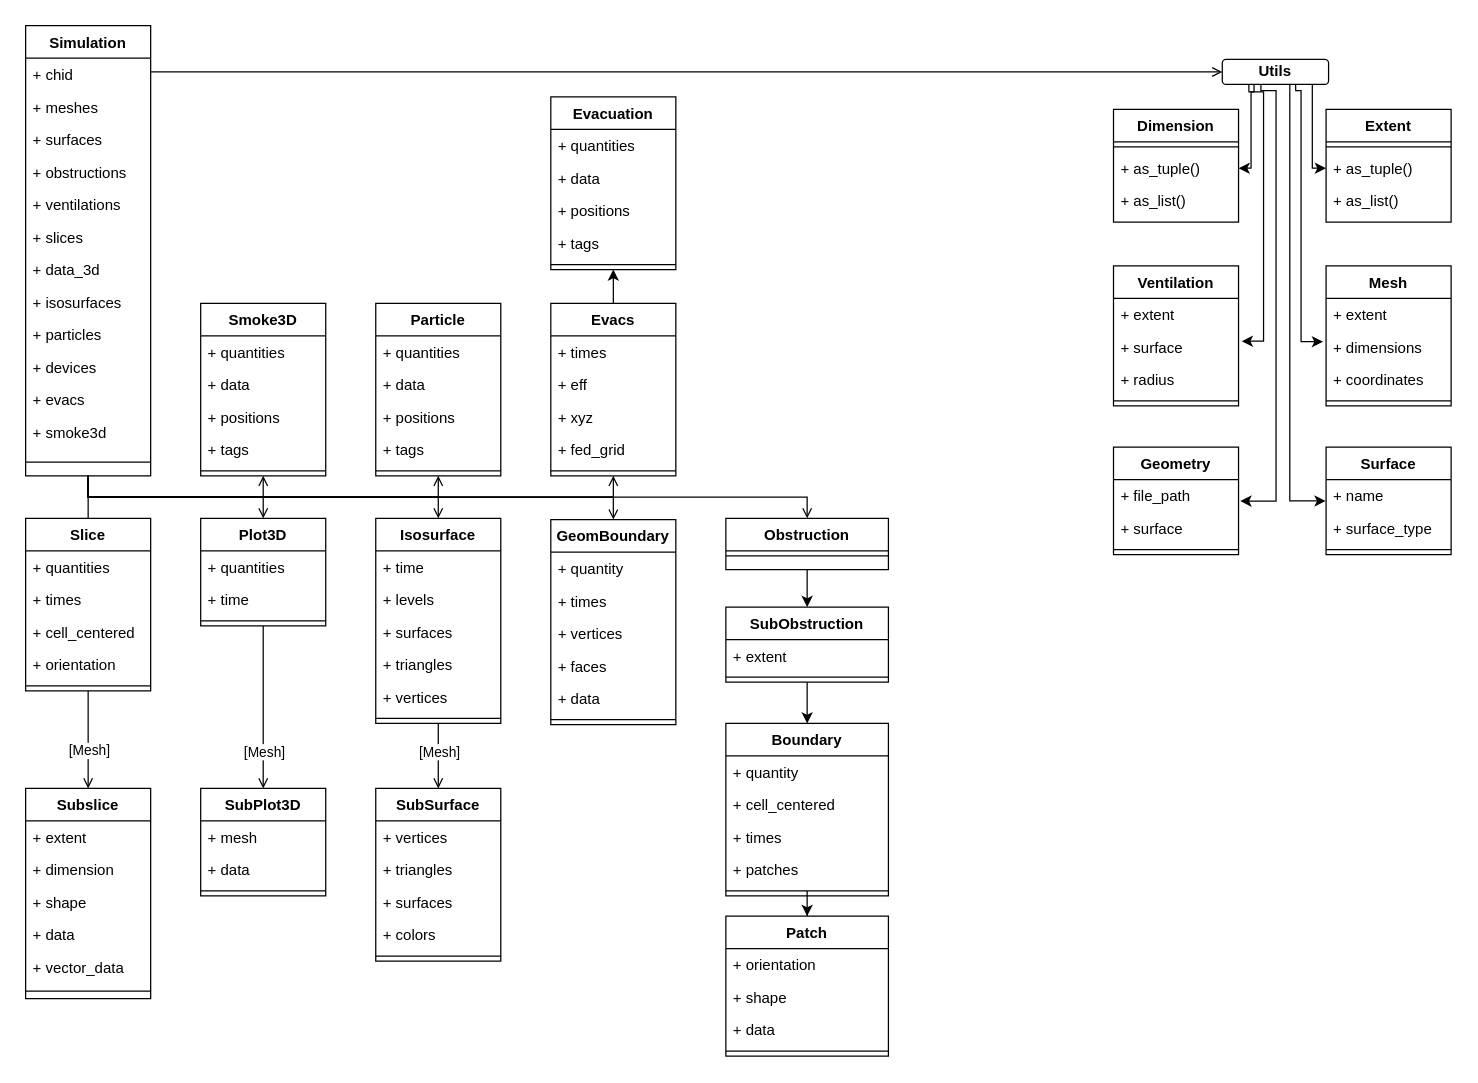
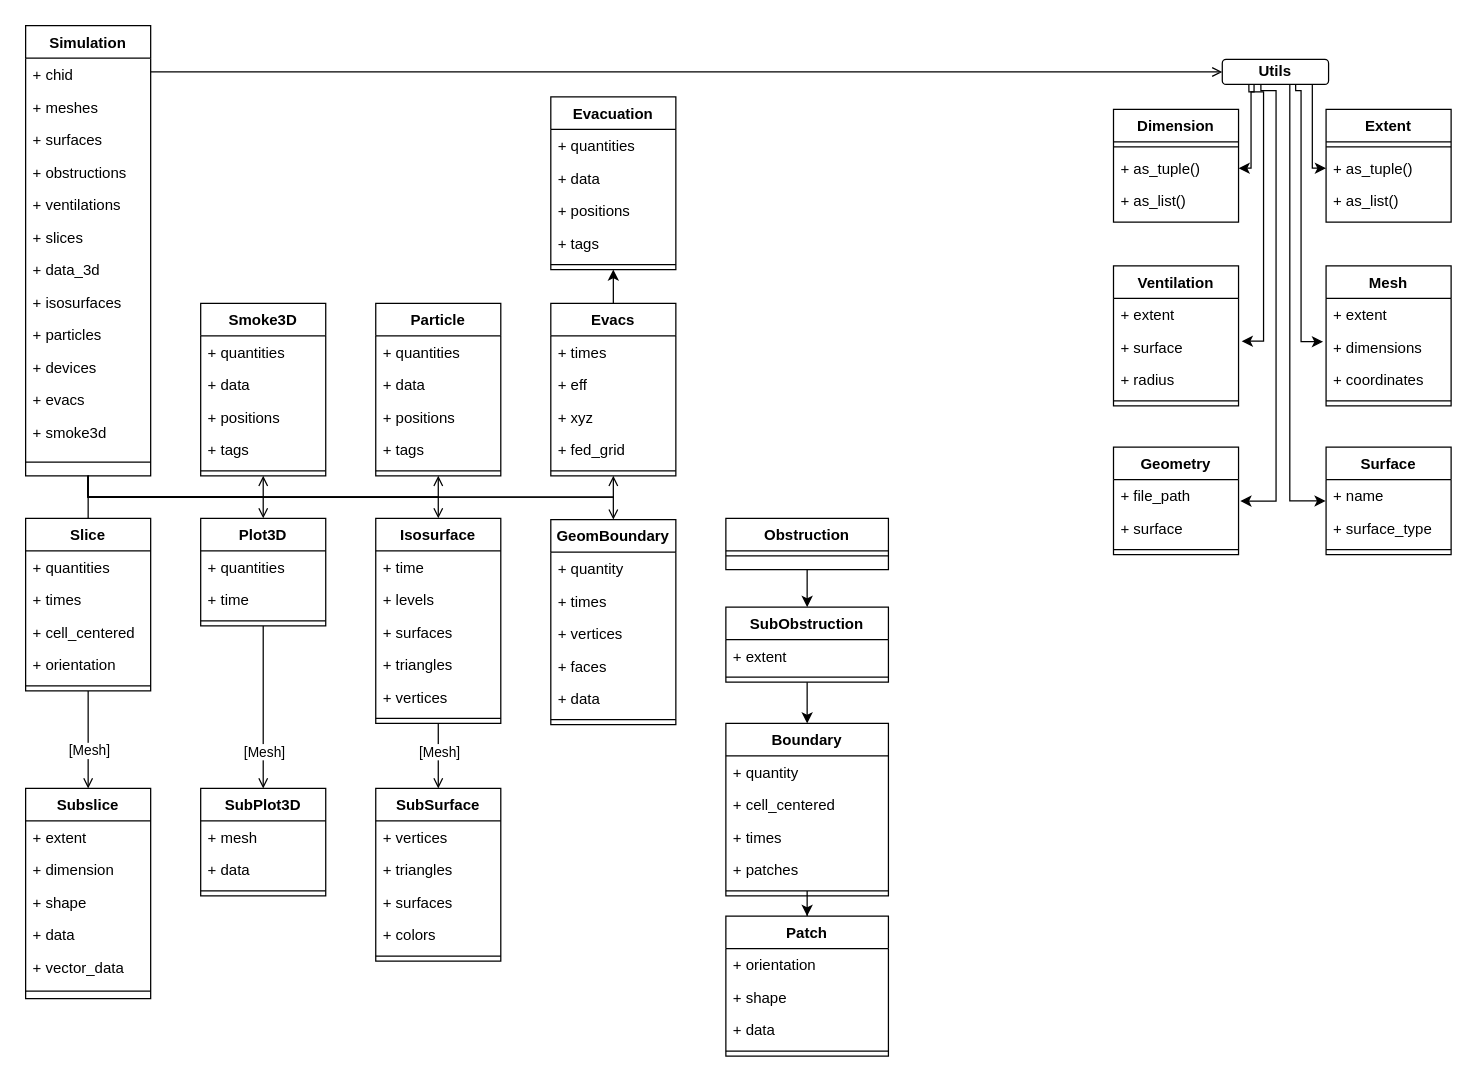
(720, 497) -> none
